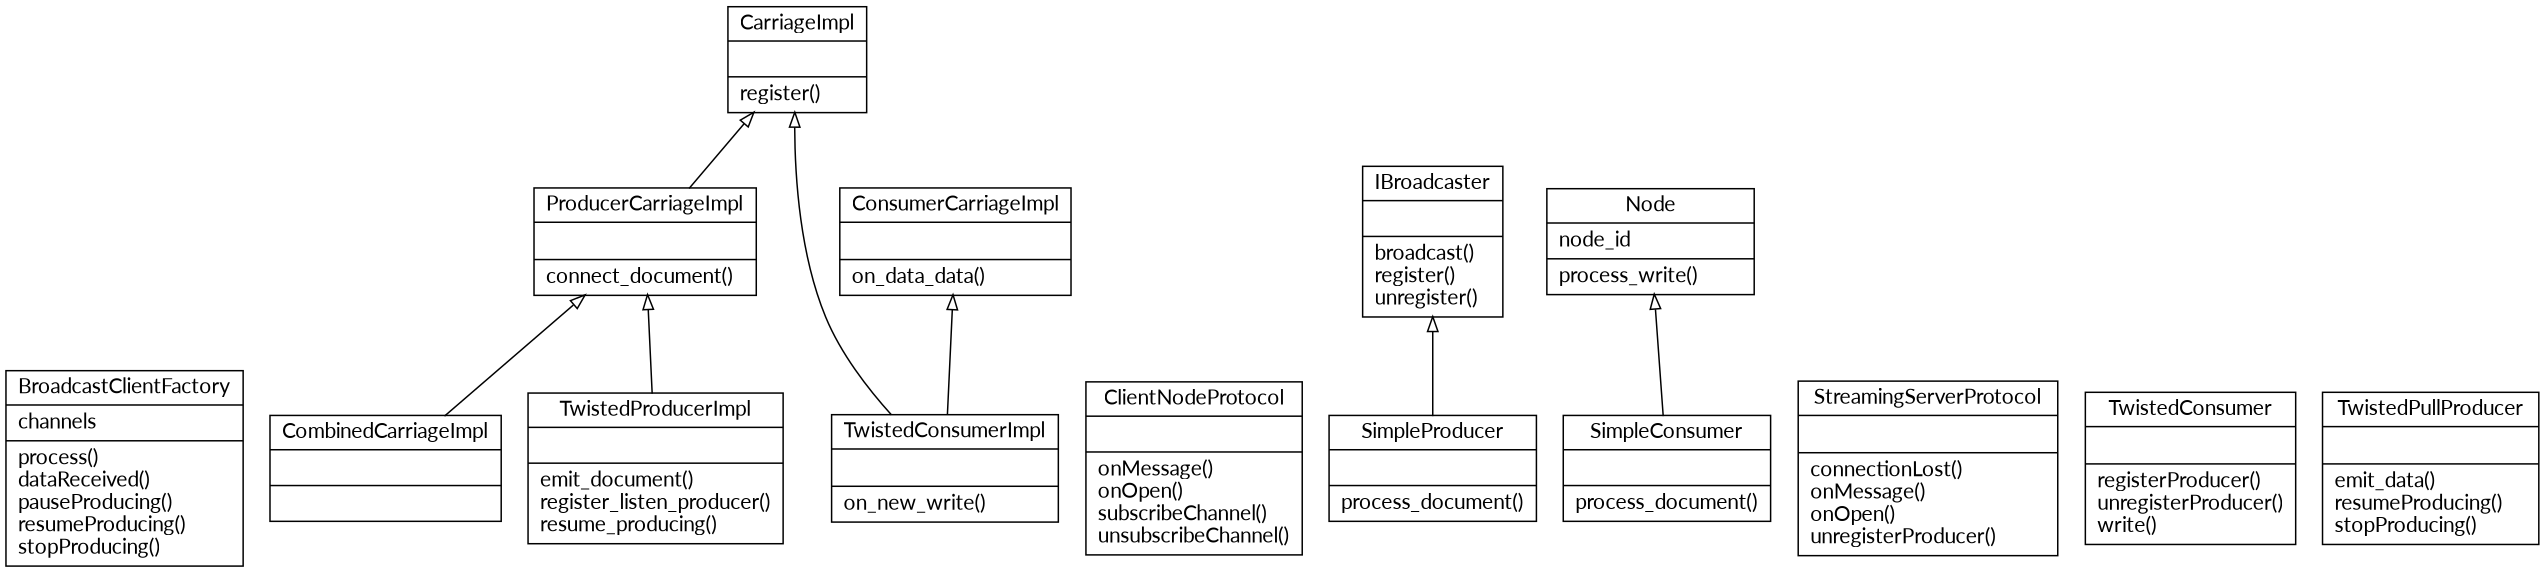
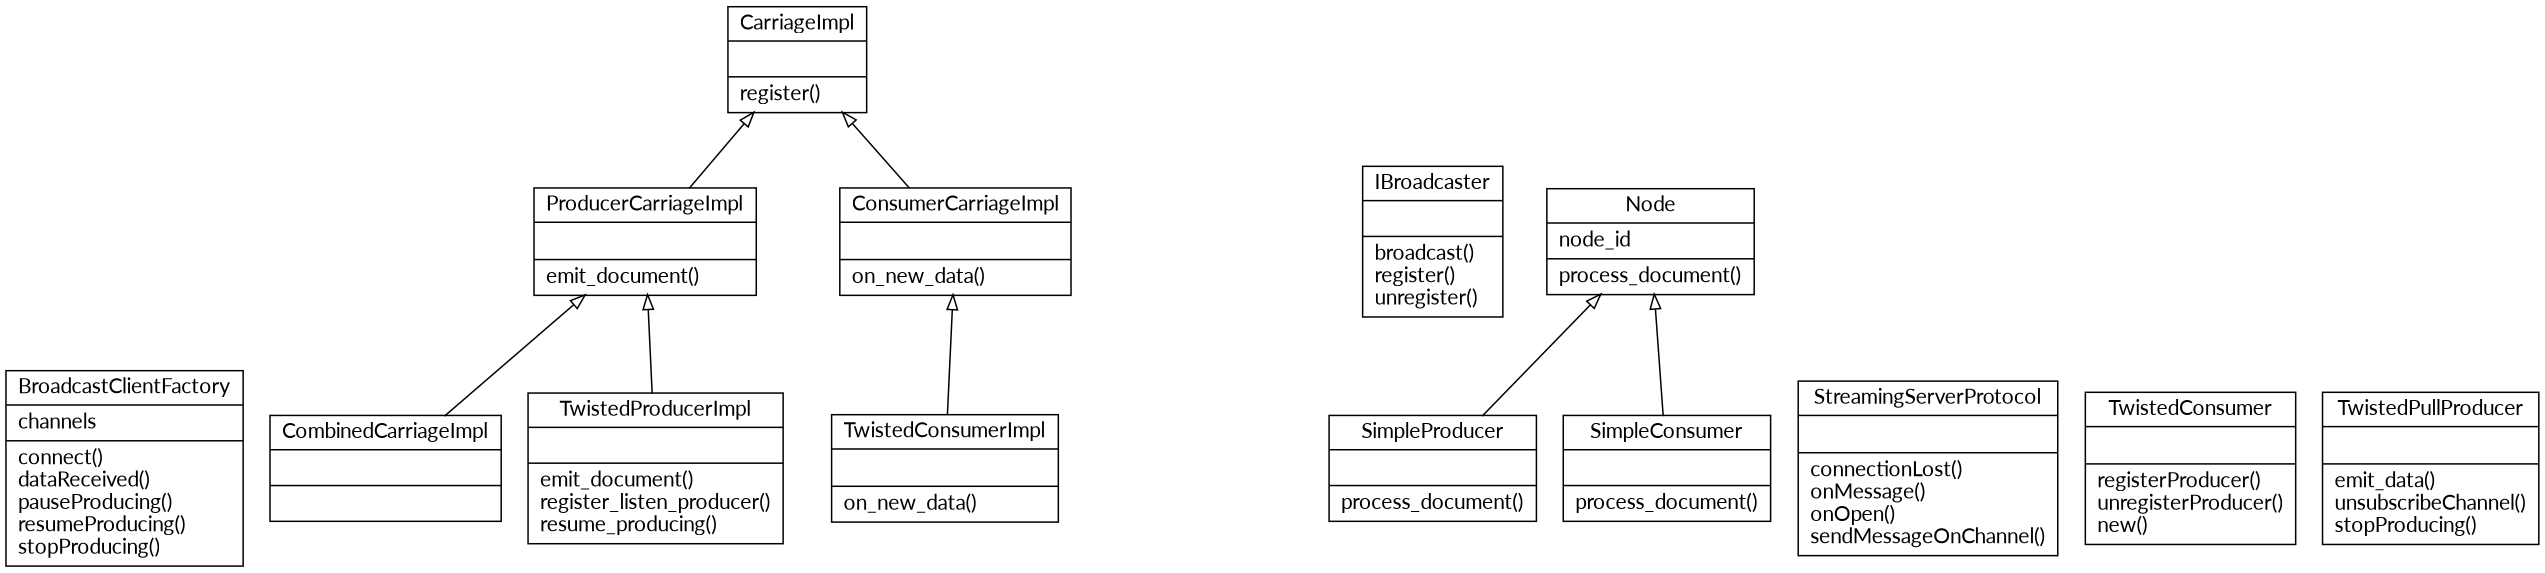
(1629, 276) -> (1651, 276)
(640, 277) -> (623, 277)
(919, 277) -> (919, 277)
(814, 281) -> (881, 156)
(1433, 374) -> (1536, 361)
(59, 458) -> (61, 458)
(1194, 468) -> none
(915, 503) -> (911, 503)
(2419, 503) -> (2431, 503)
(2127, 526) -> (2123, 526)
(1903, 537) -> (1928, 537)
